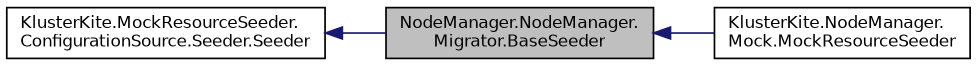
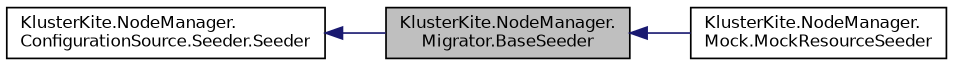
(166, 33) -> (166, 33)
(520, 33) -> (508, 33)
